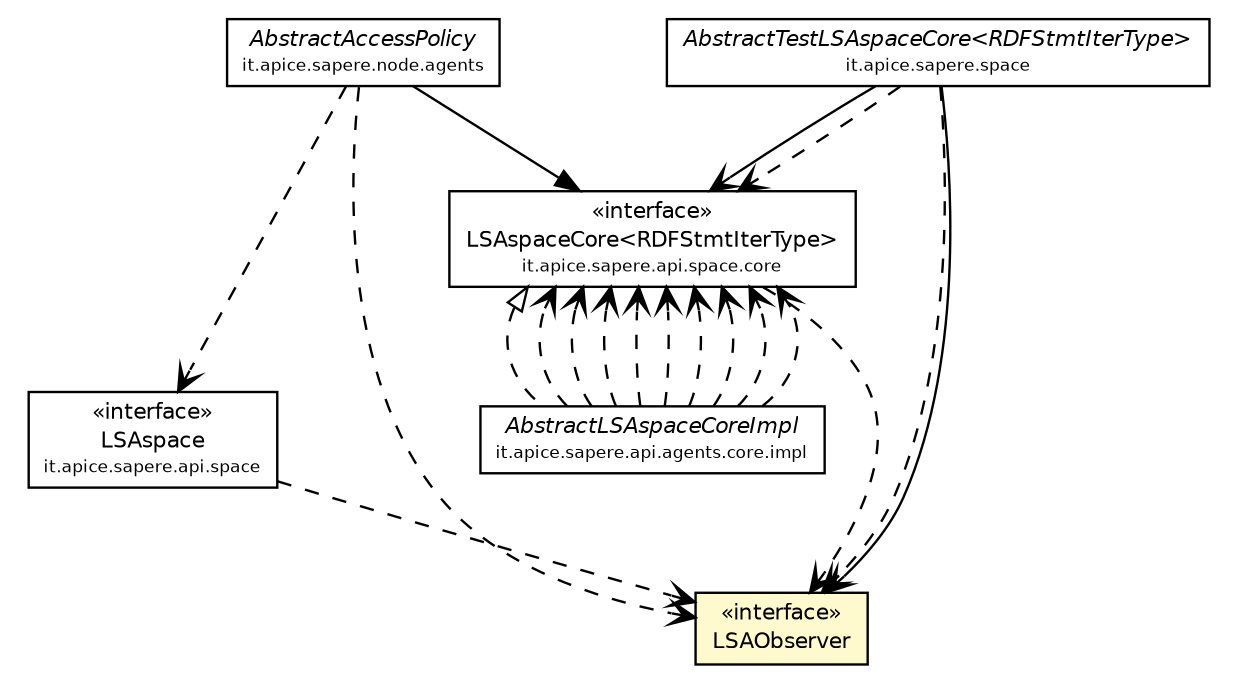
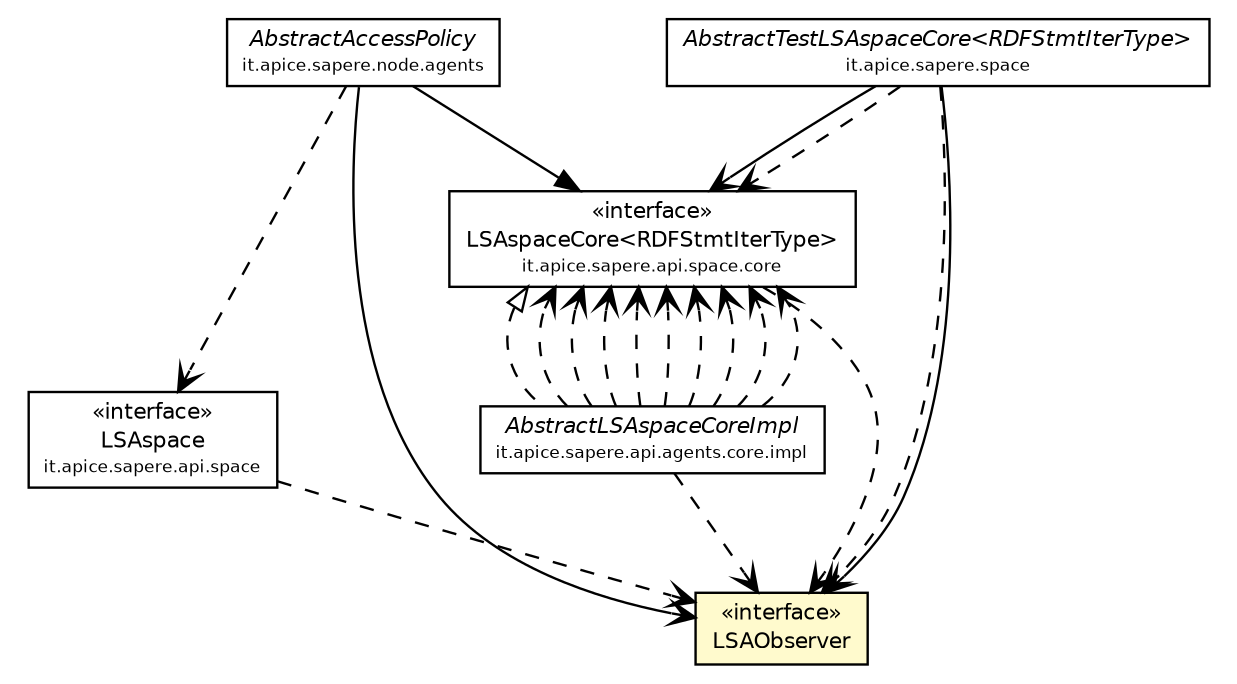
(398, 427) -> (398, 427)
none -> (709, 523)
